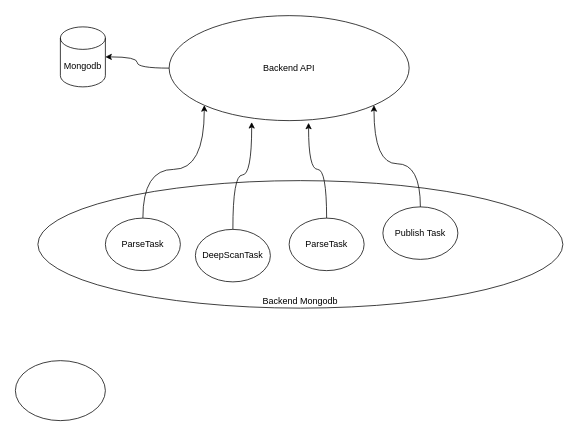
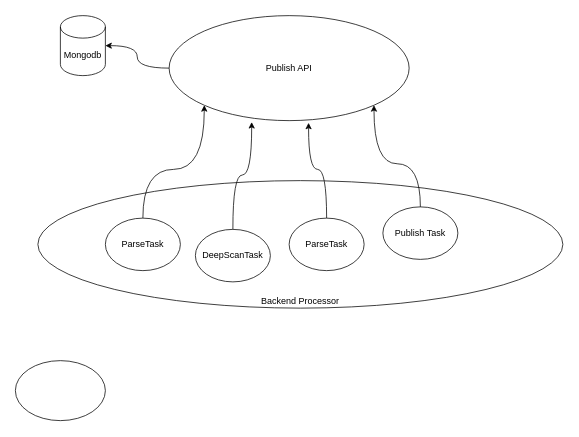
(83, 57) -> (83, 45)
(289, 68) -> (289, 68)
(300, 300) -> (300, 300)
